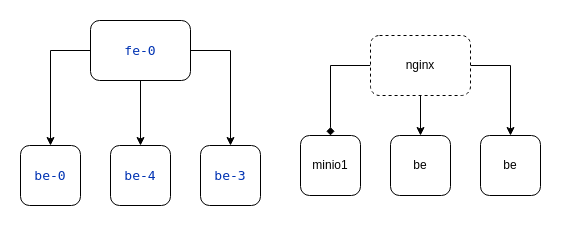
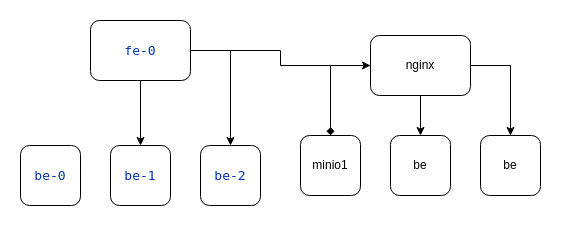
(421, 66) -> (421, 66)
(51, 75) -> (281, 57)
(141, 176) -> (141, 176)
(231, 176) -> (231, 176)
